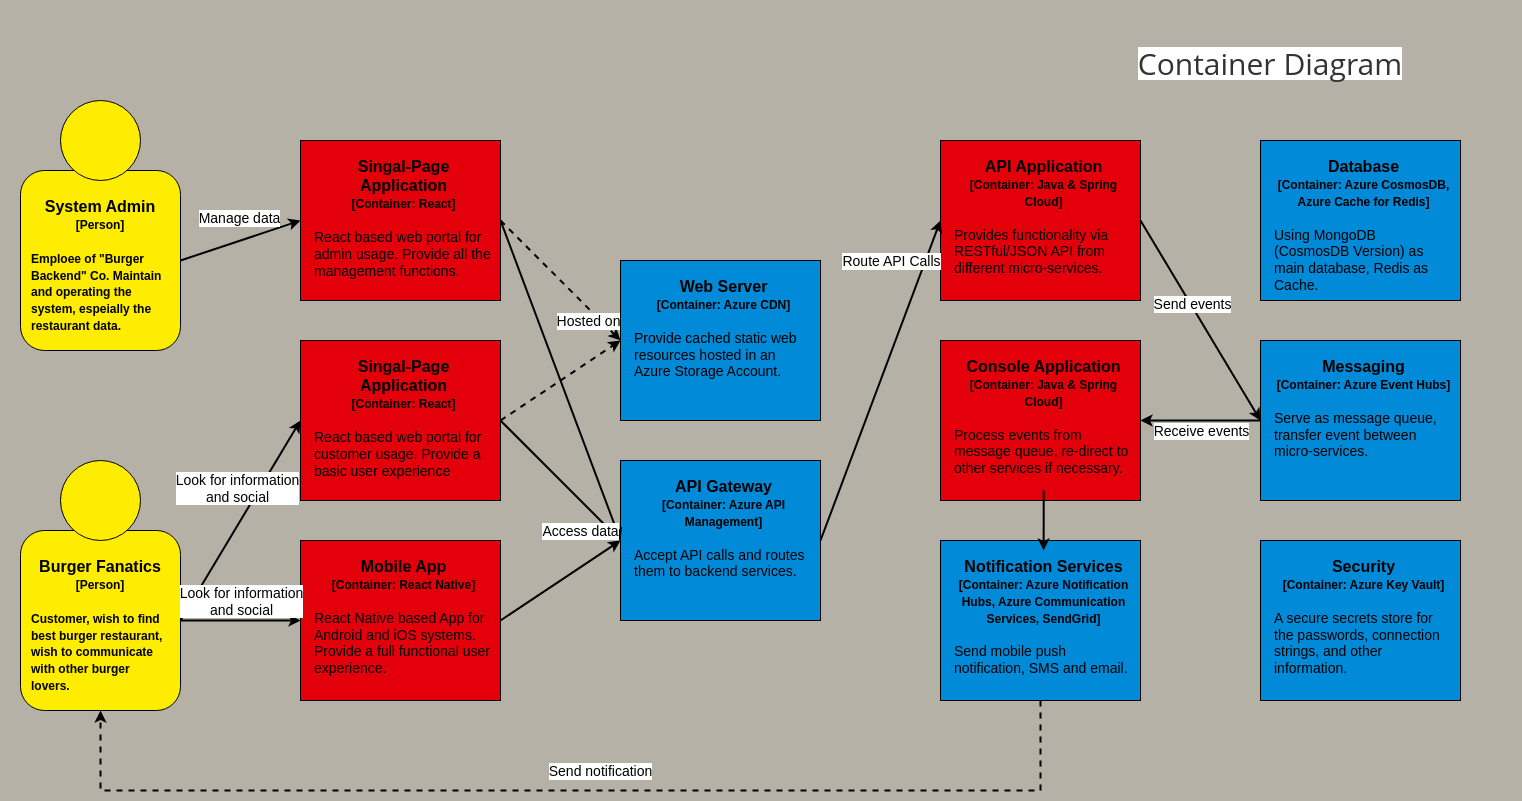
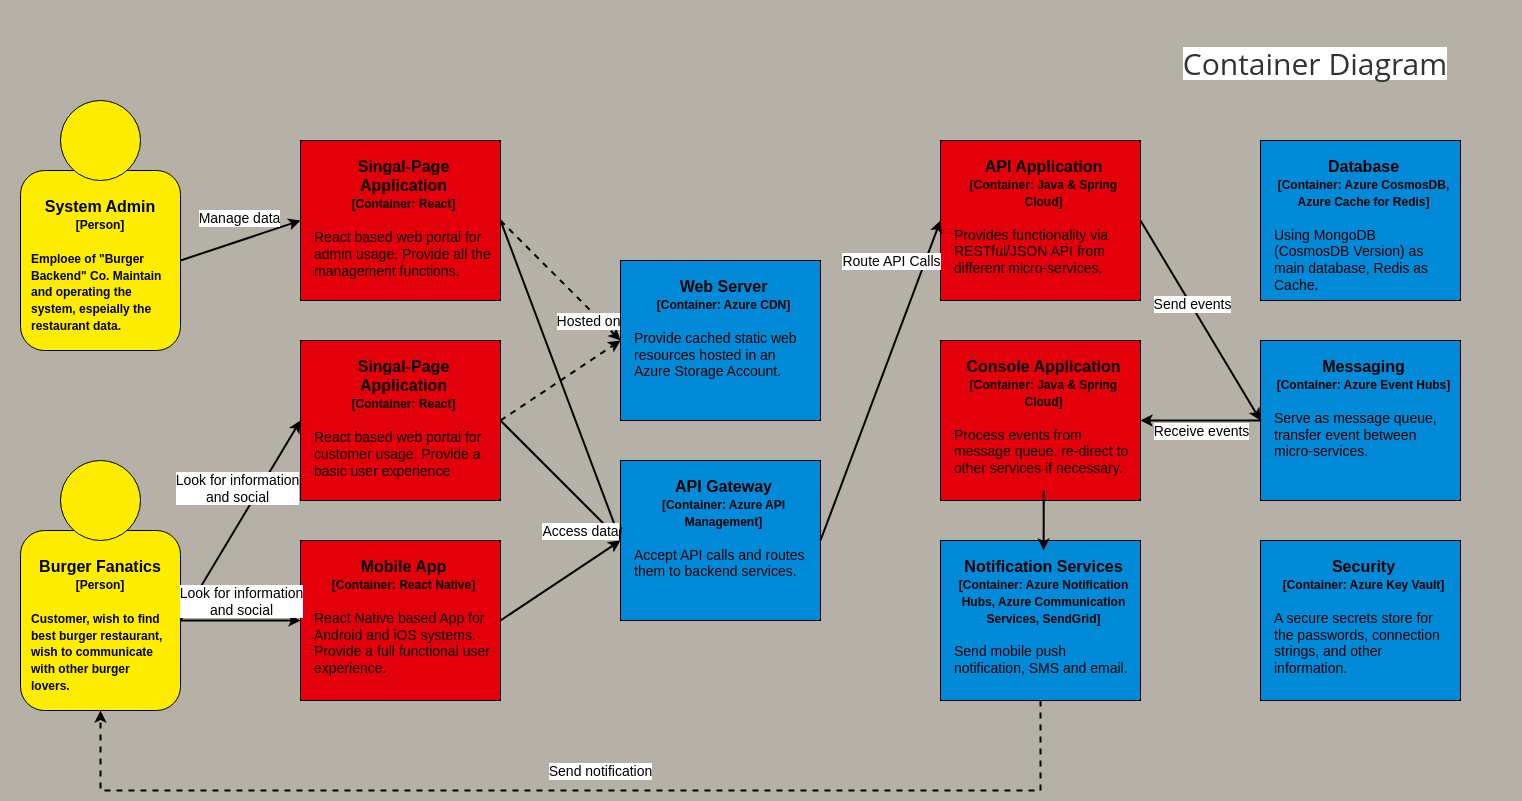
(1271, 61) -> (1316, 61)
